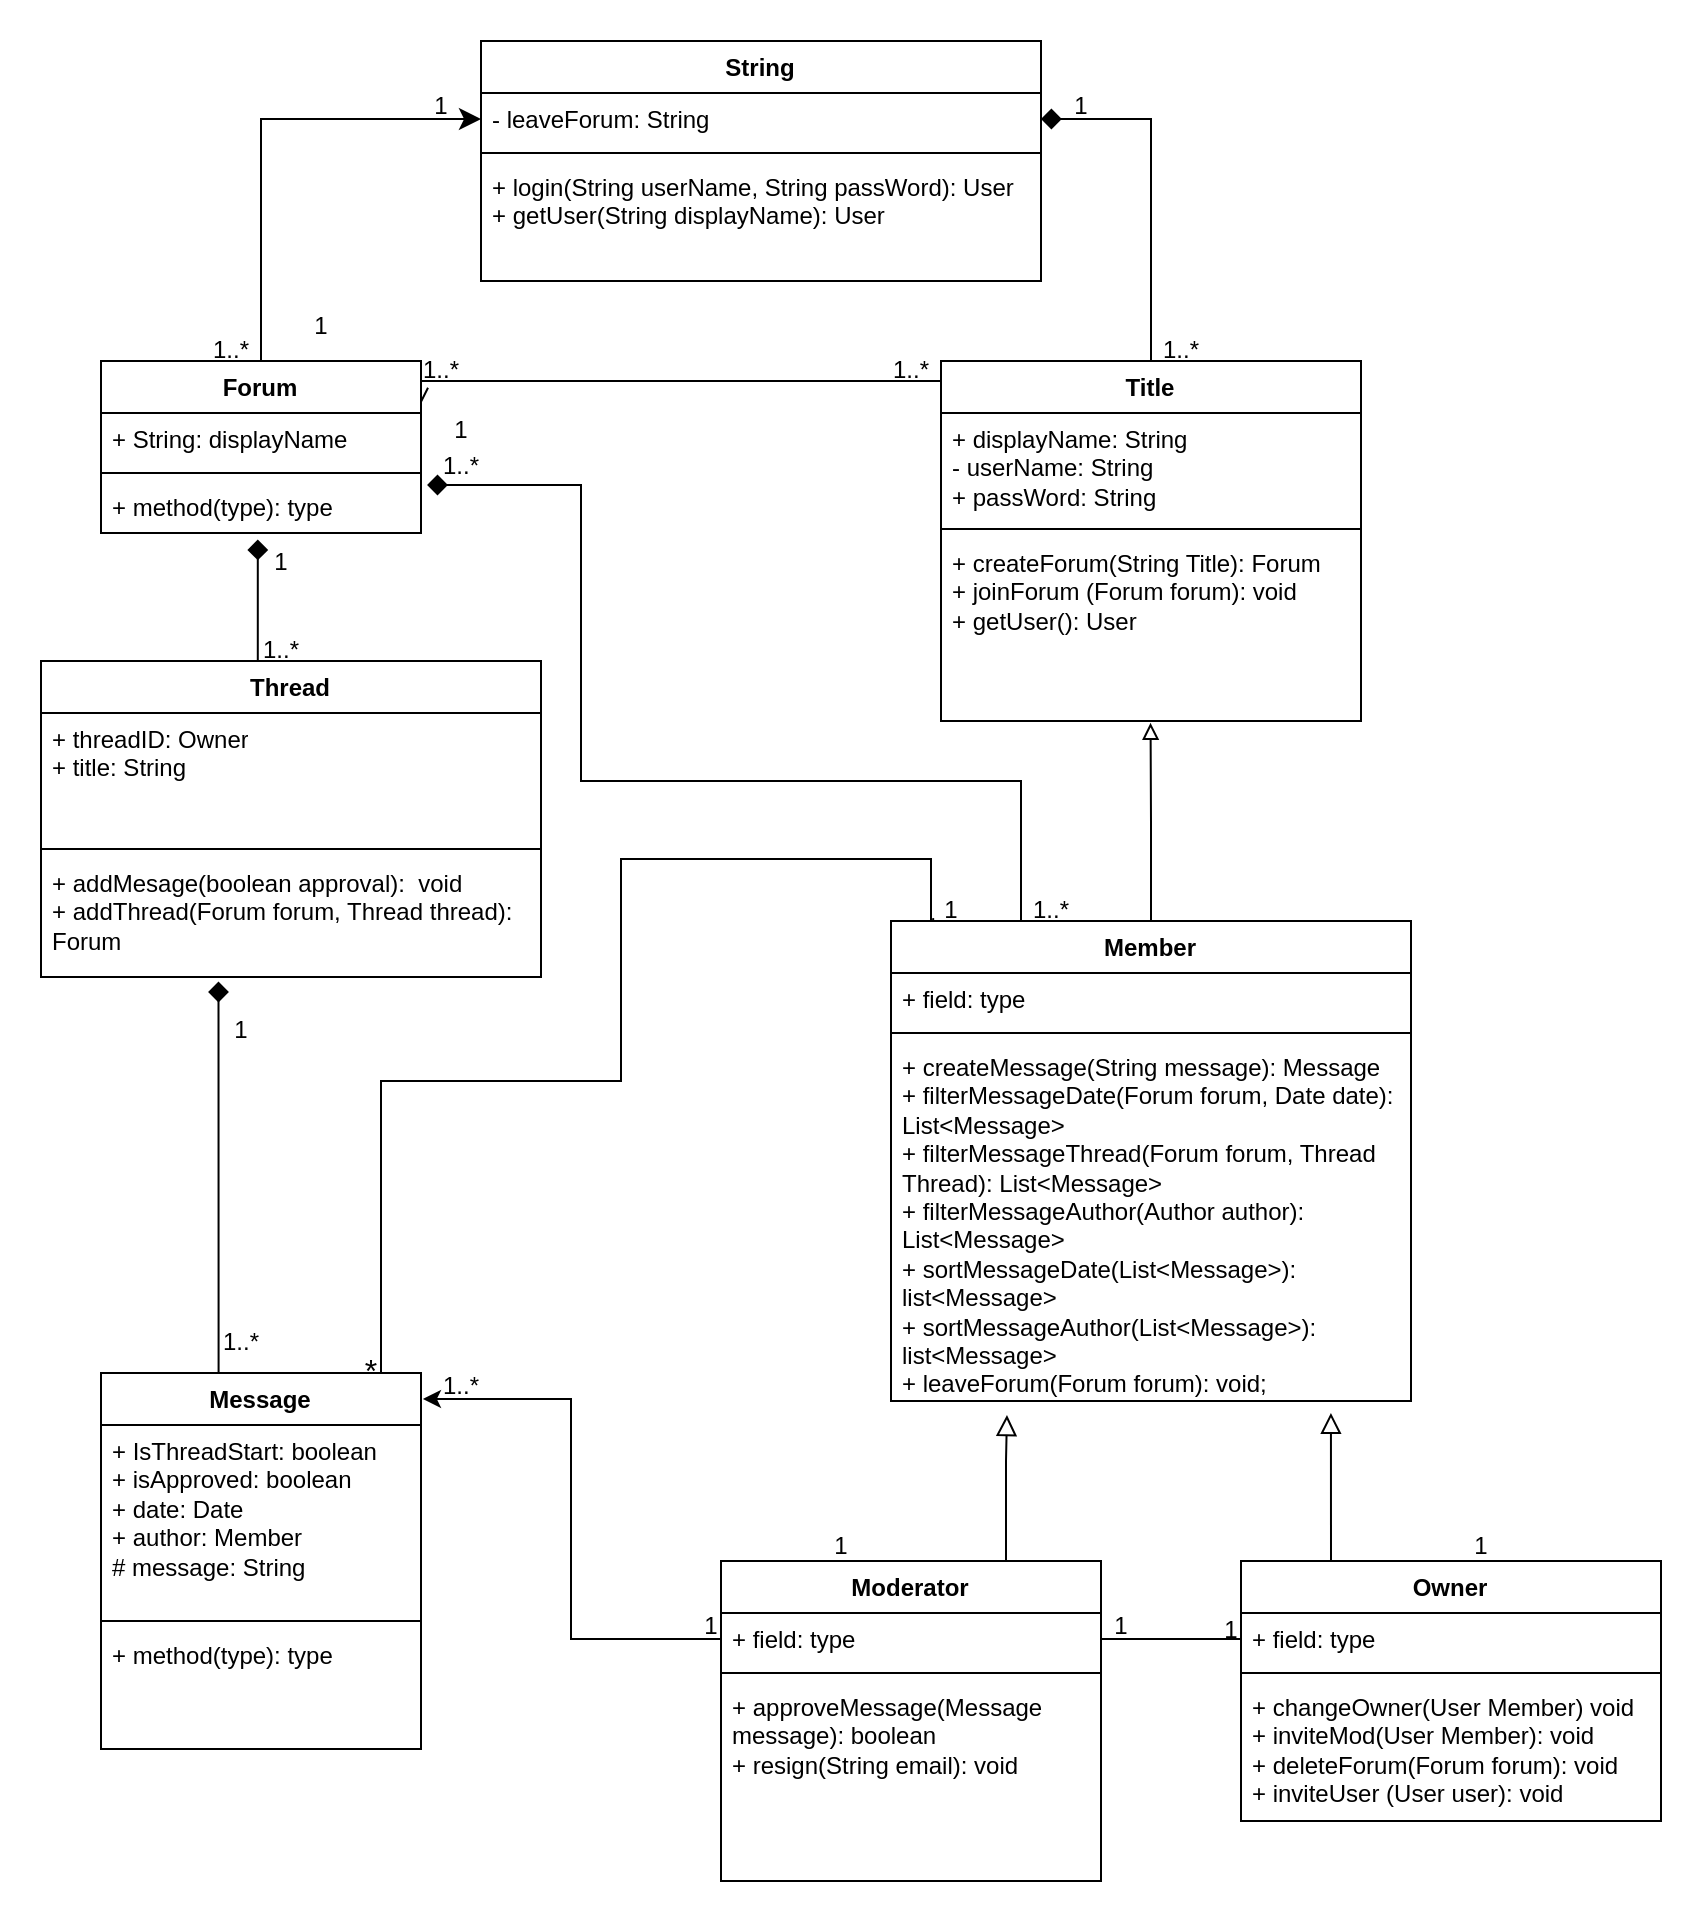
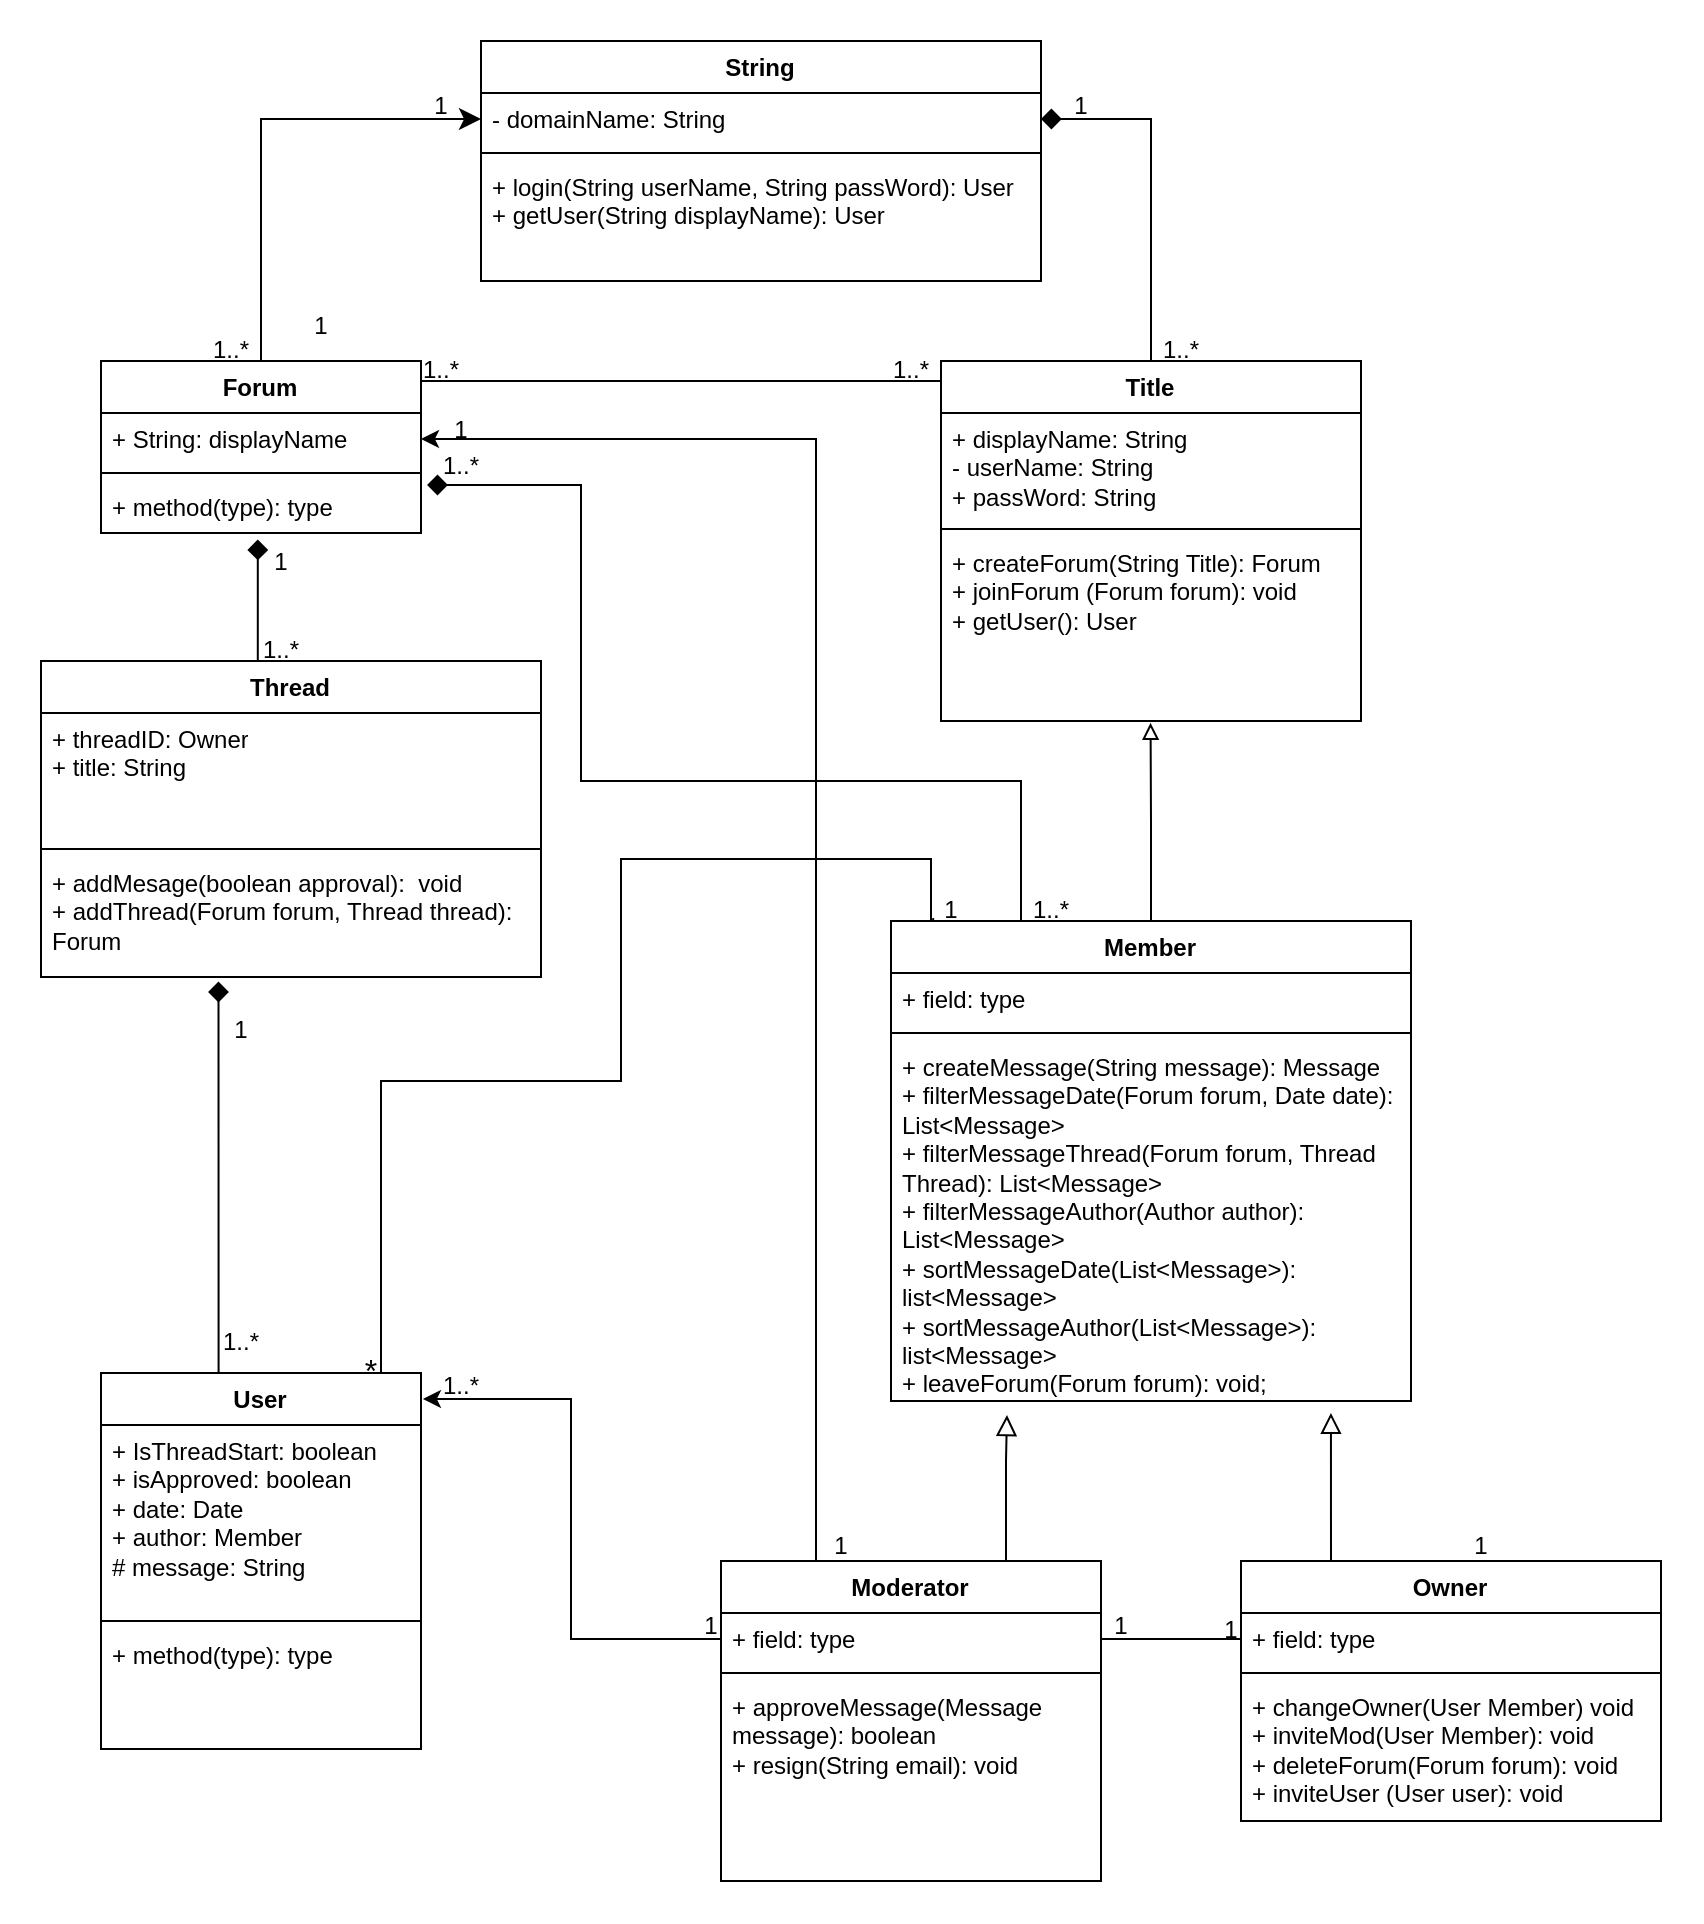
(612, 121) -> (612, 121)
(421, 395) -> (421, 397)
none -> (816, 809)
(261, 1401) -> (261, 1401)
